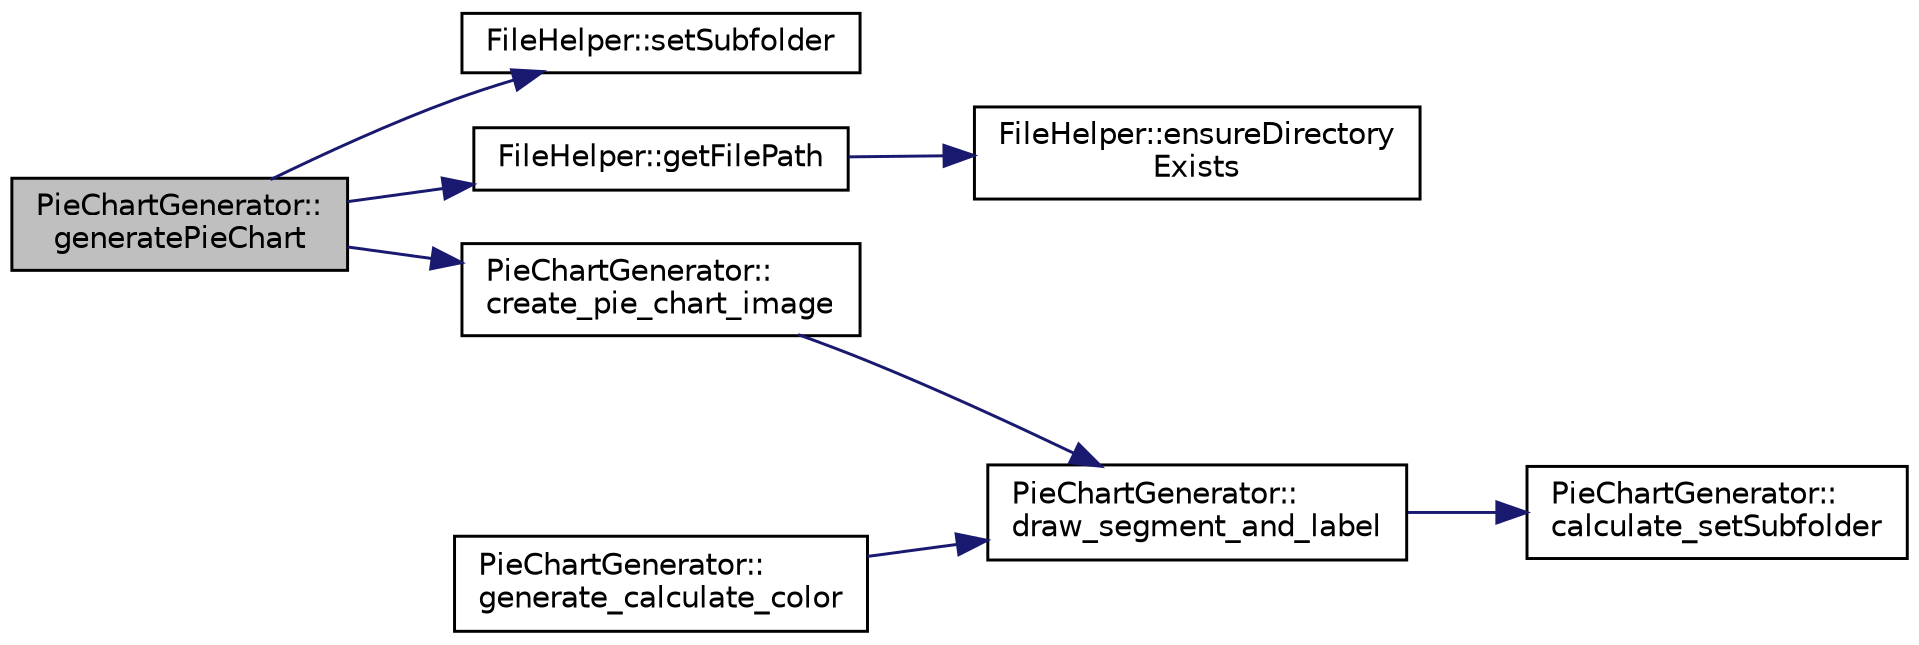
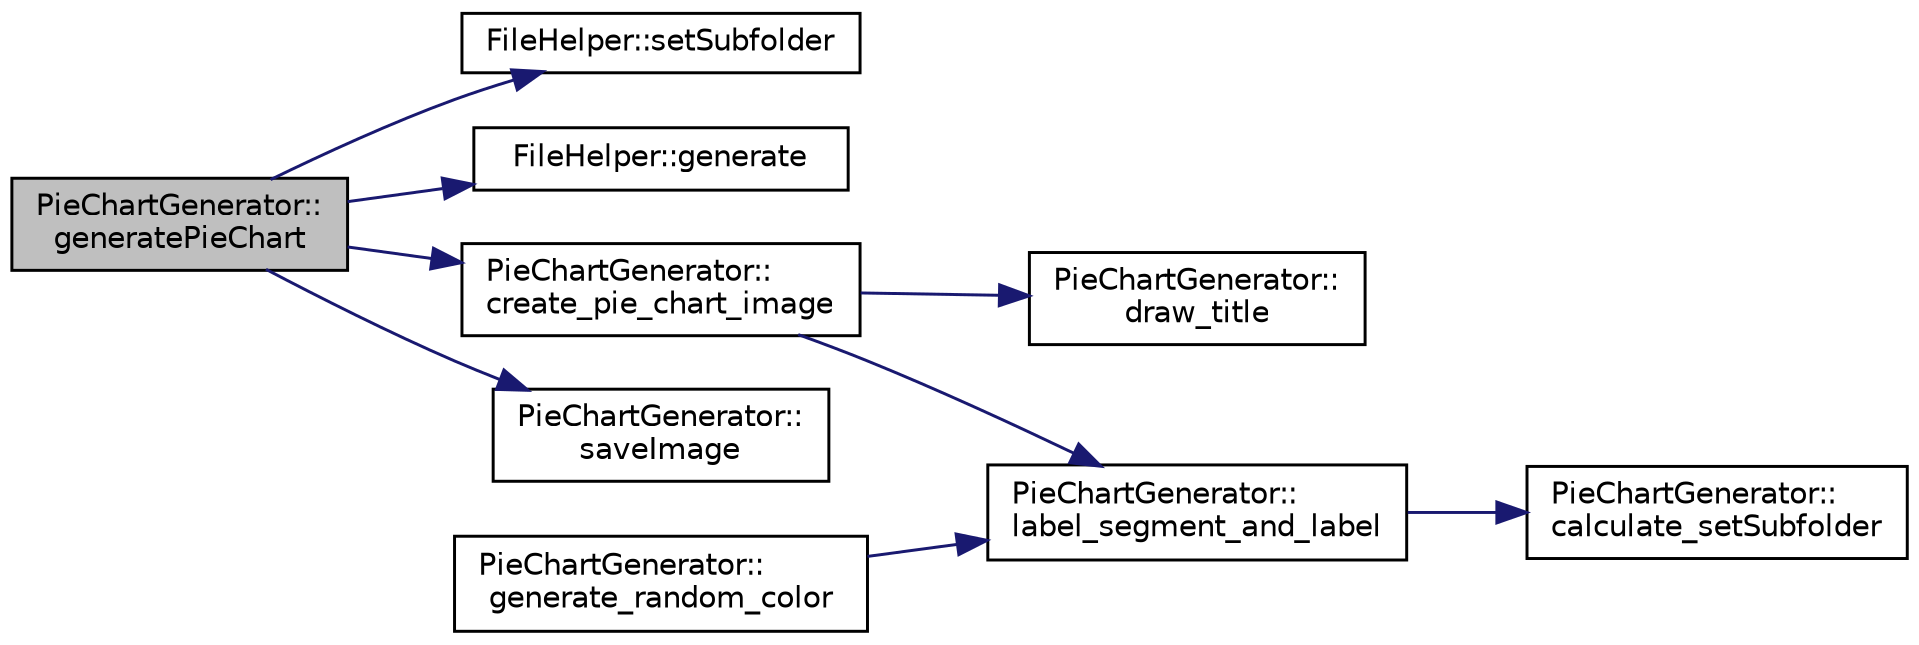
(1197, 153) -> none
(661, 159) -> (661, 159)
none -> (1197, 299)
none -> (661, 435)
(1197, 512) -> (1197, 512)
(661, 584) -> (661, 584)
